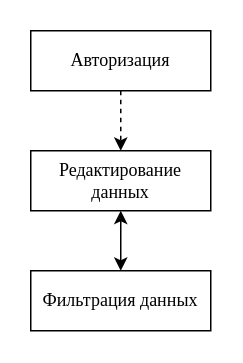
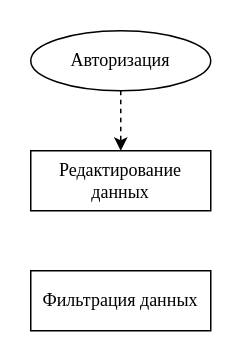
(121, 61) -> (121, 61)
(121, 241) -> none
